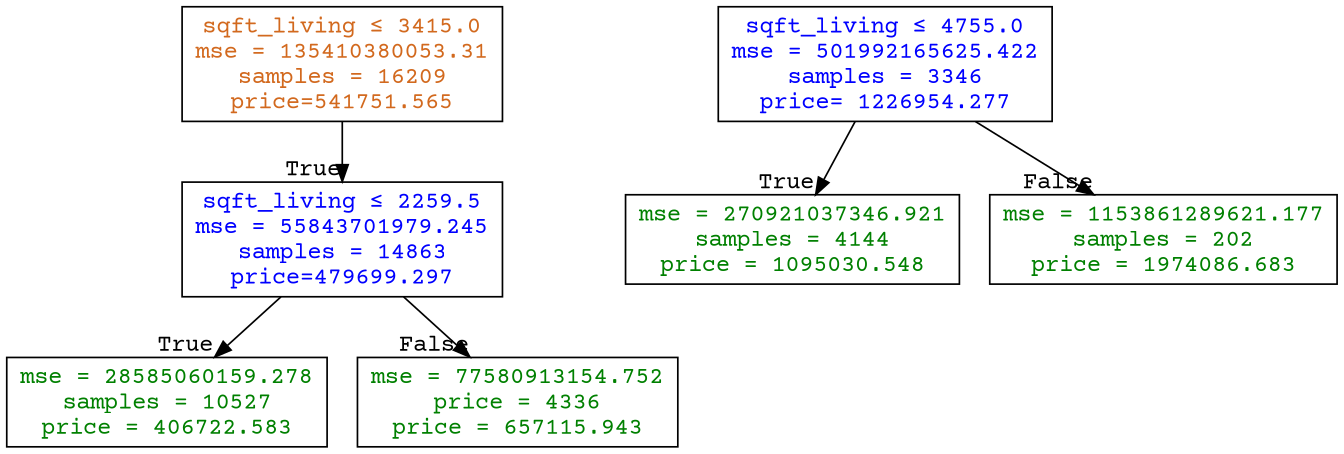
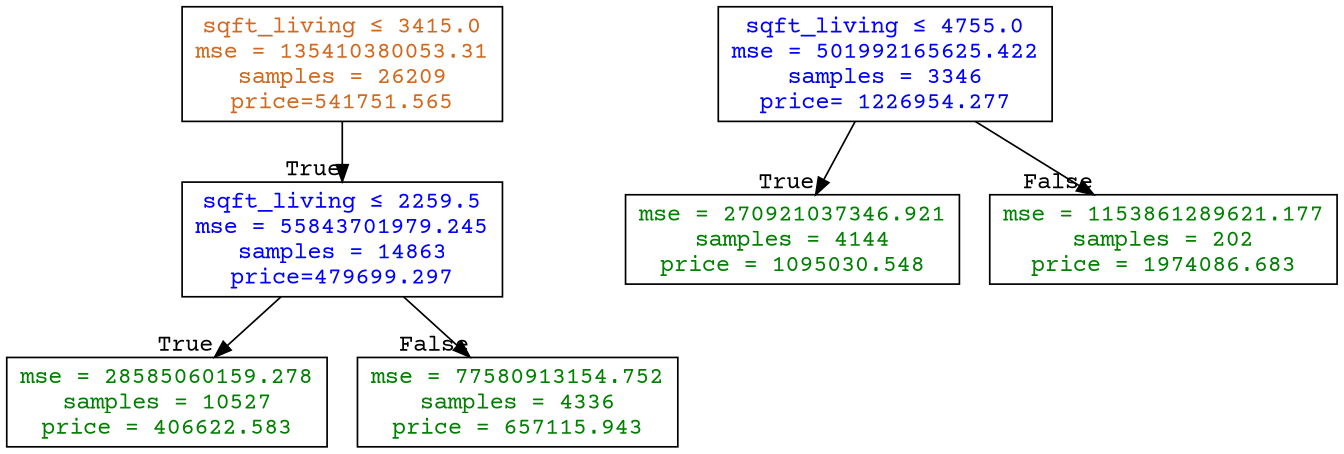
(342, 76) -> (342, 76)
(518, 401) -> (518, 401)
(167, 427) -> (167, 427)
